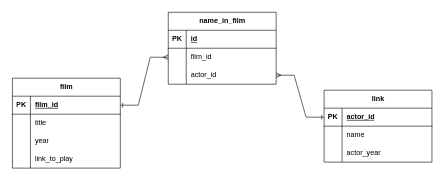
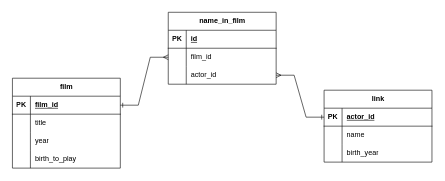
(367, 153) -> (366, 153)
(56, 159) -> (59, 159)
